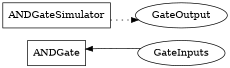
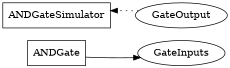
(121, 20) -> (128, 11)
(117, 48) -> (110, 58)
